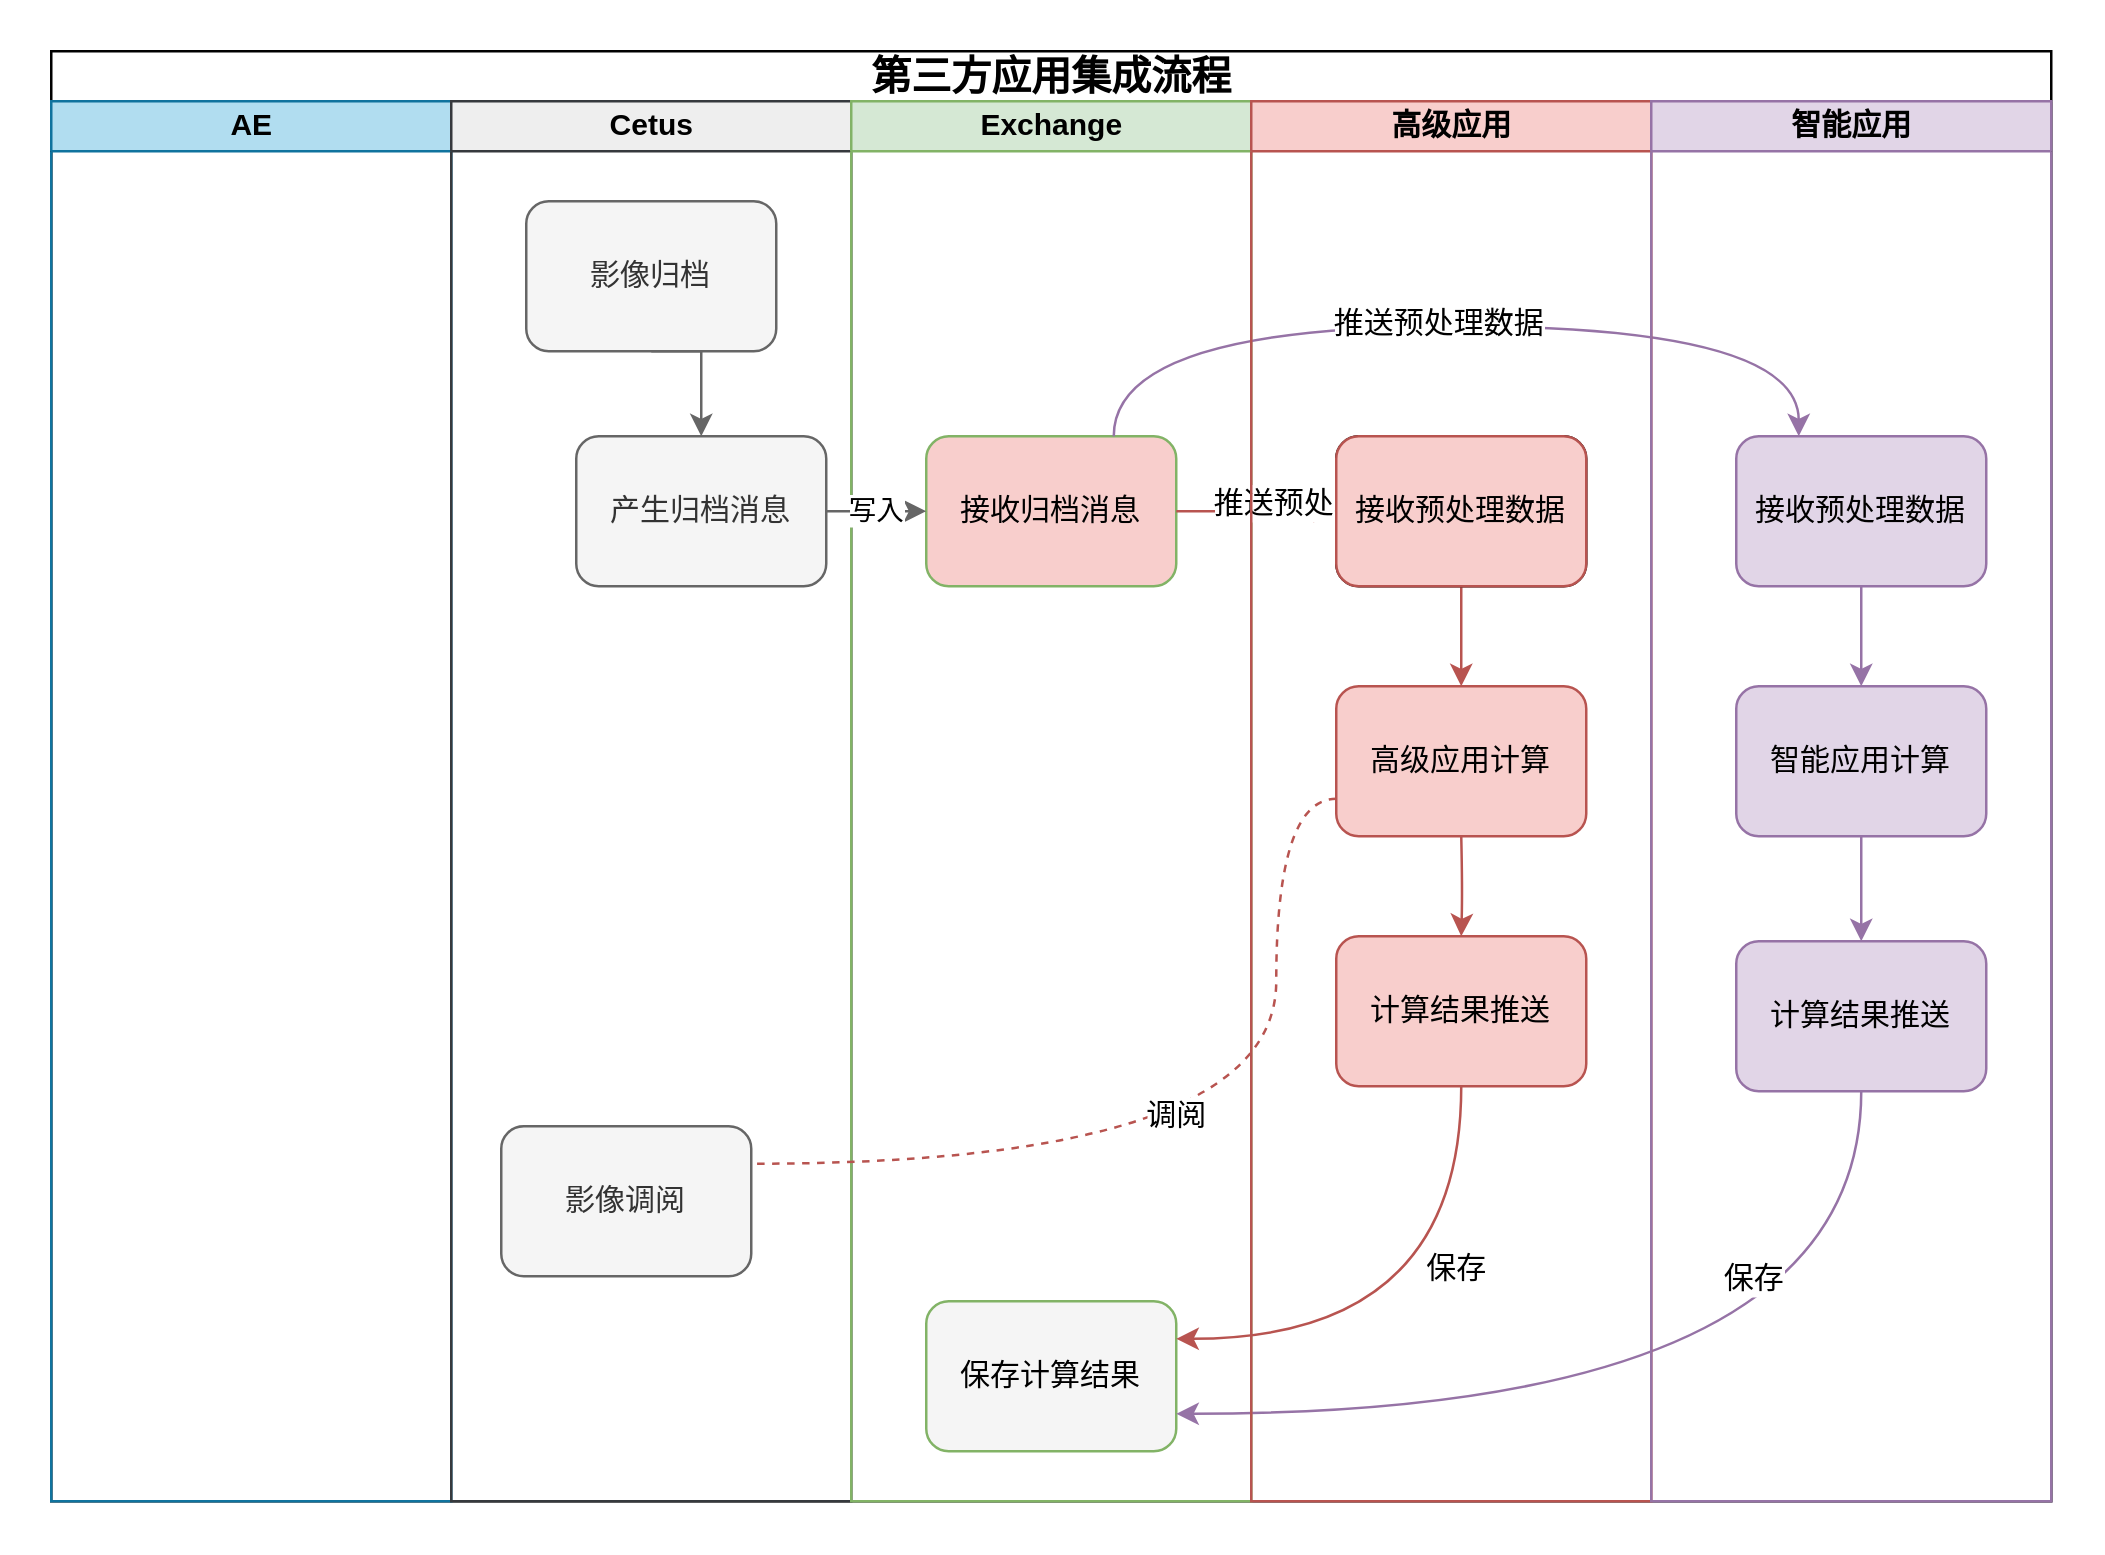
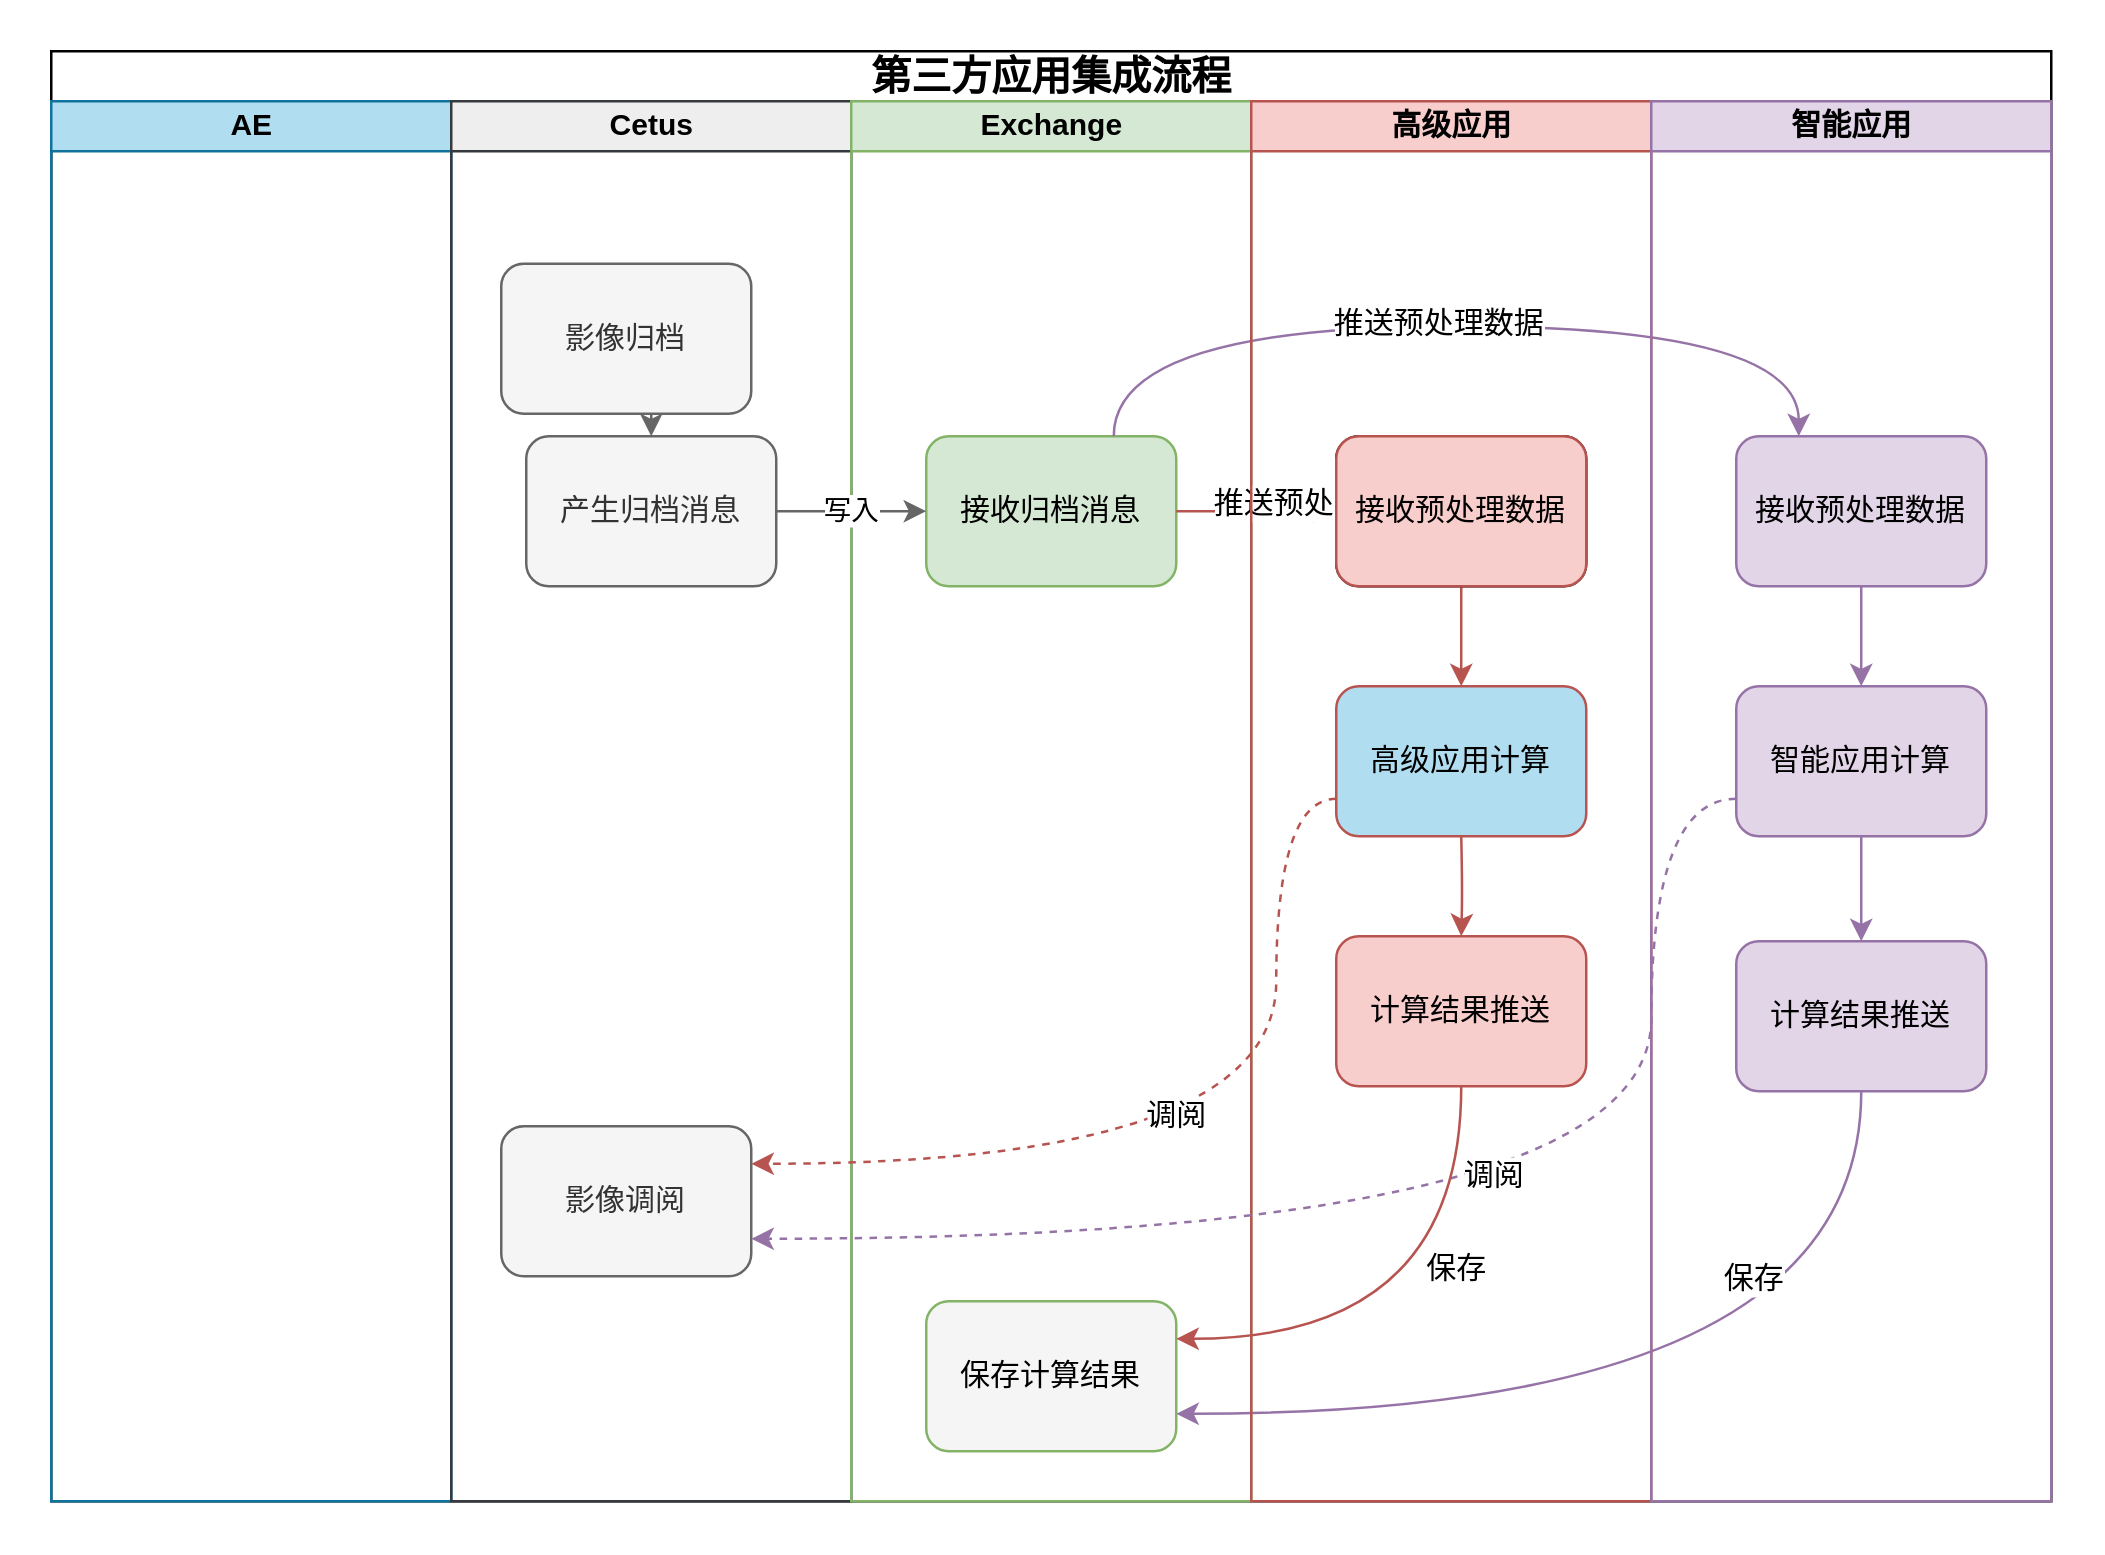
(651, 276) -> (626, 339)
(701, 511) -> (651, 511)
(1051, 511) -> (1051, 511)
(1461, 761) -> (1461, 761)
(786, 1163) -> (793, 1163)
none -> (1051, 1231)
